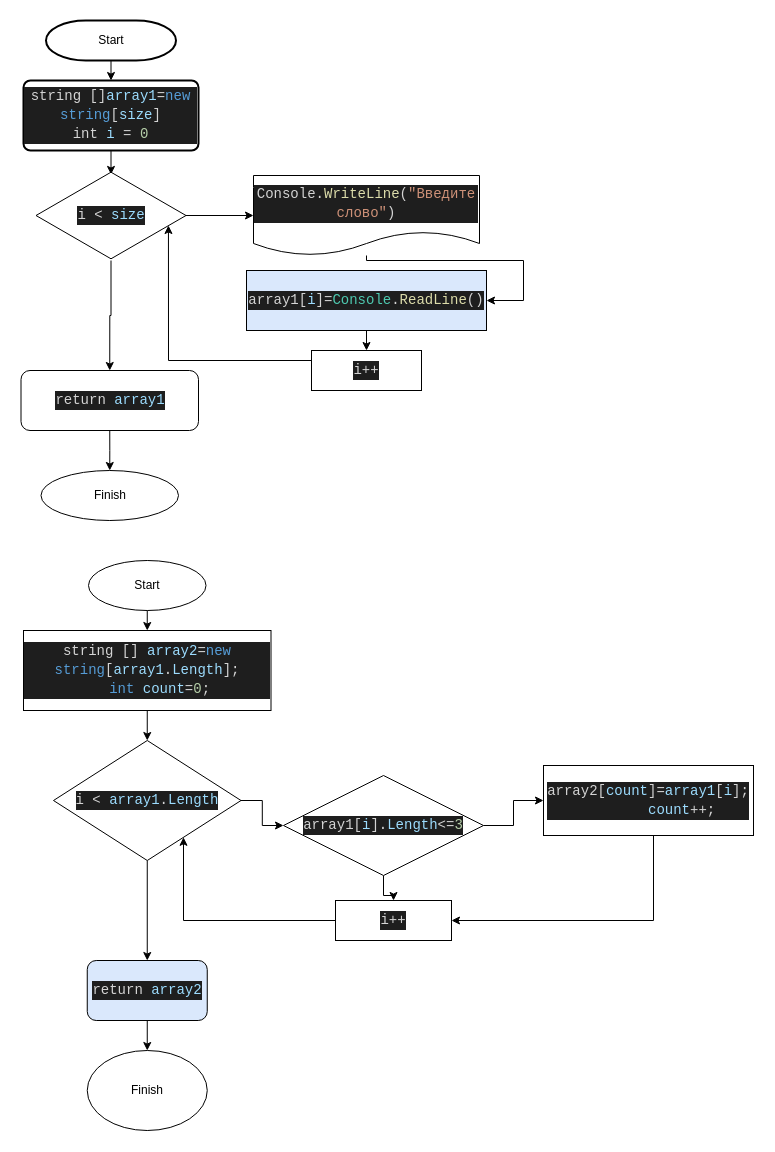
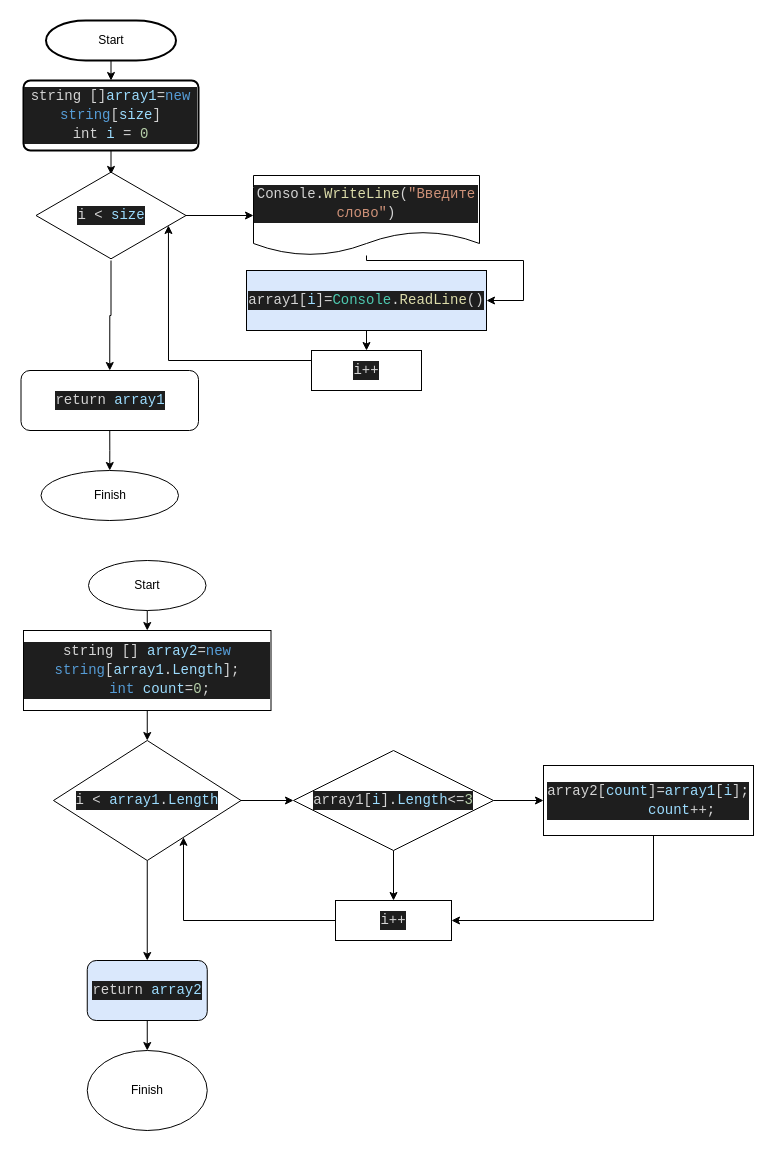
(384, 826) -> (394, 801)
